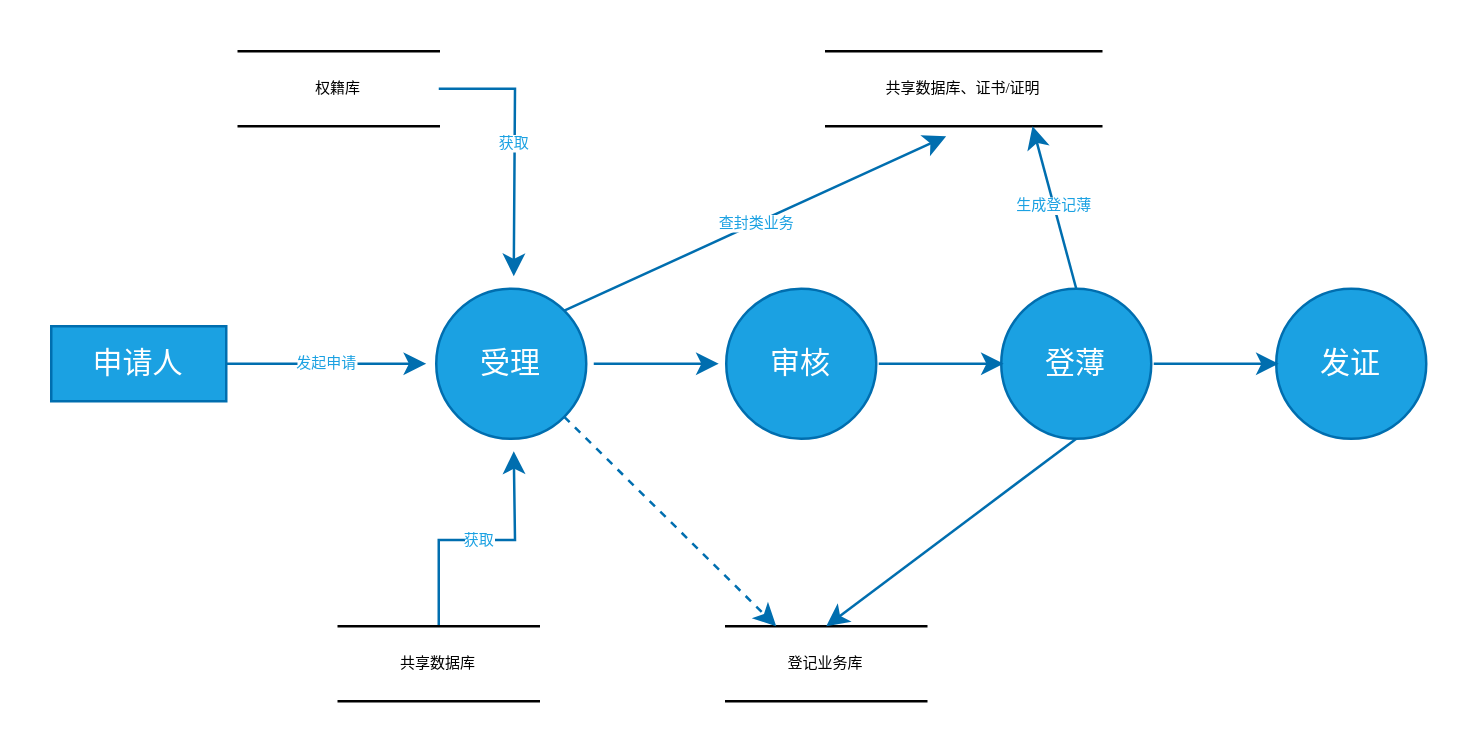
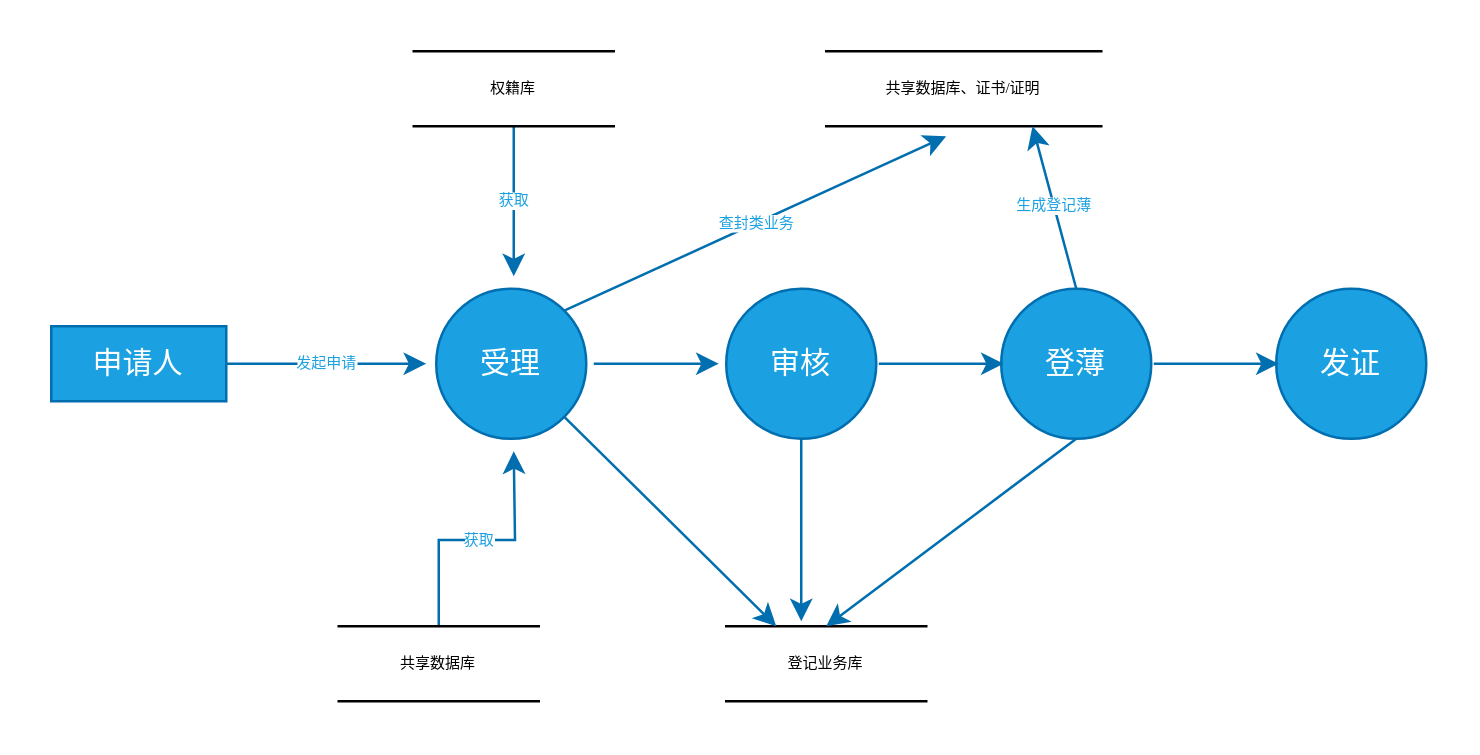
(339, 89) -> (514, 89)
(666, 517) -> (666, 517)
none -> (801, 522)
